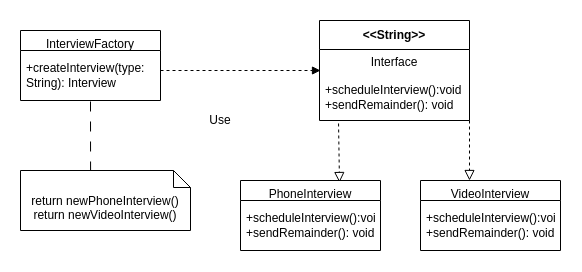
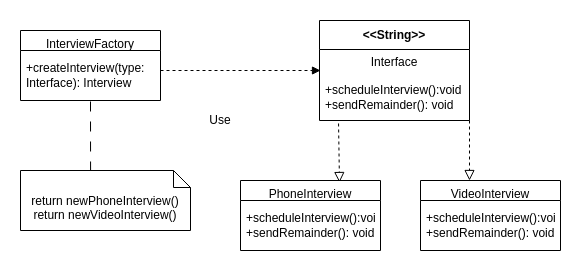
(92, 76) -> (92, 76)
